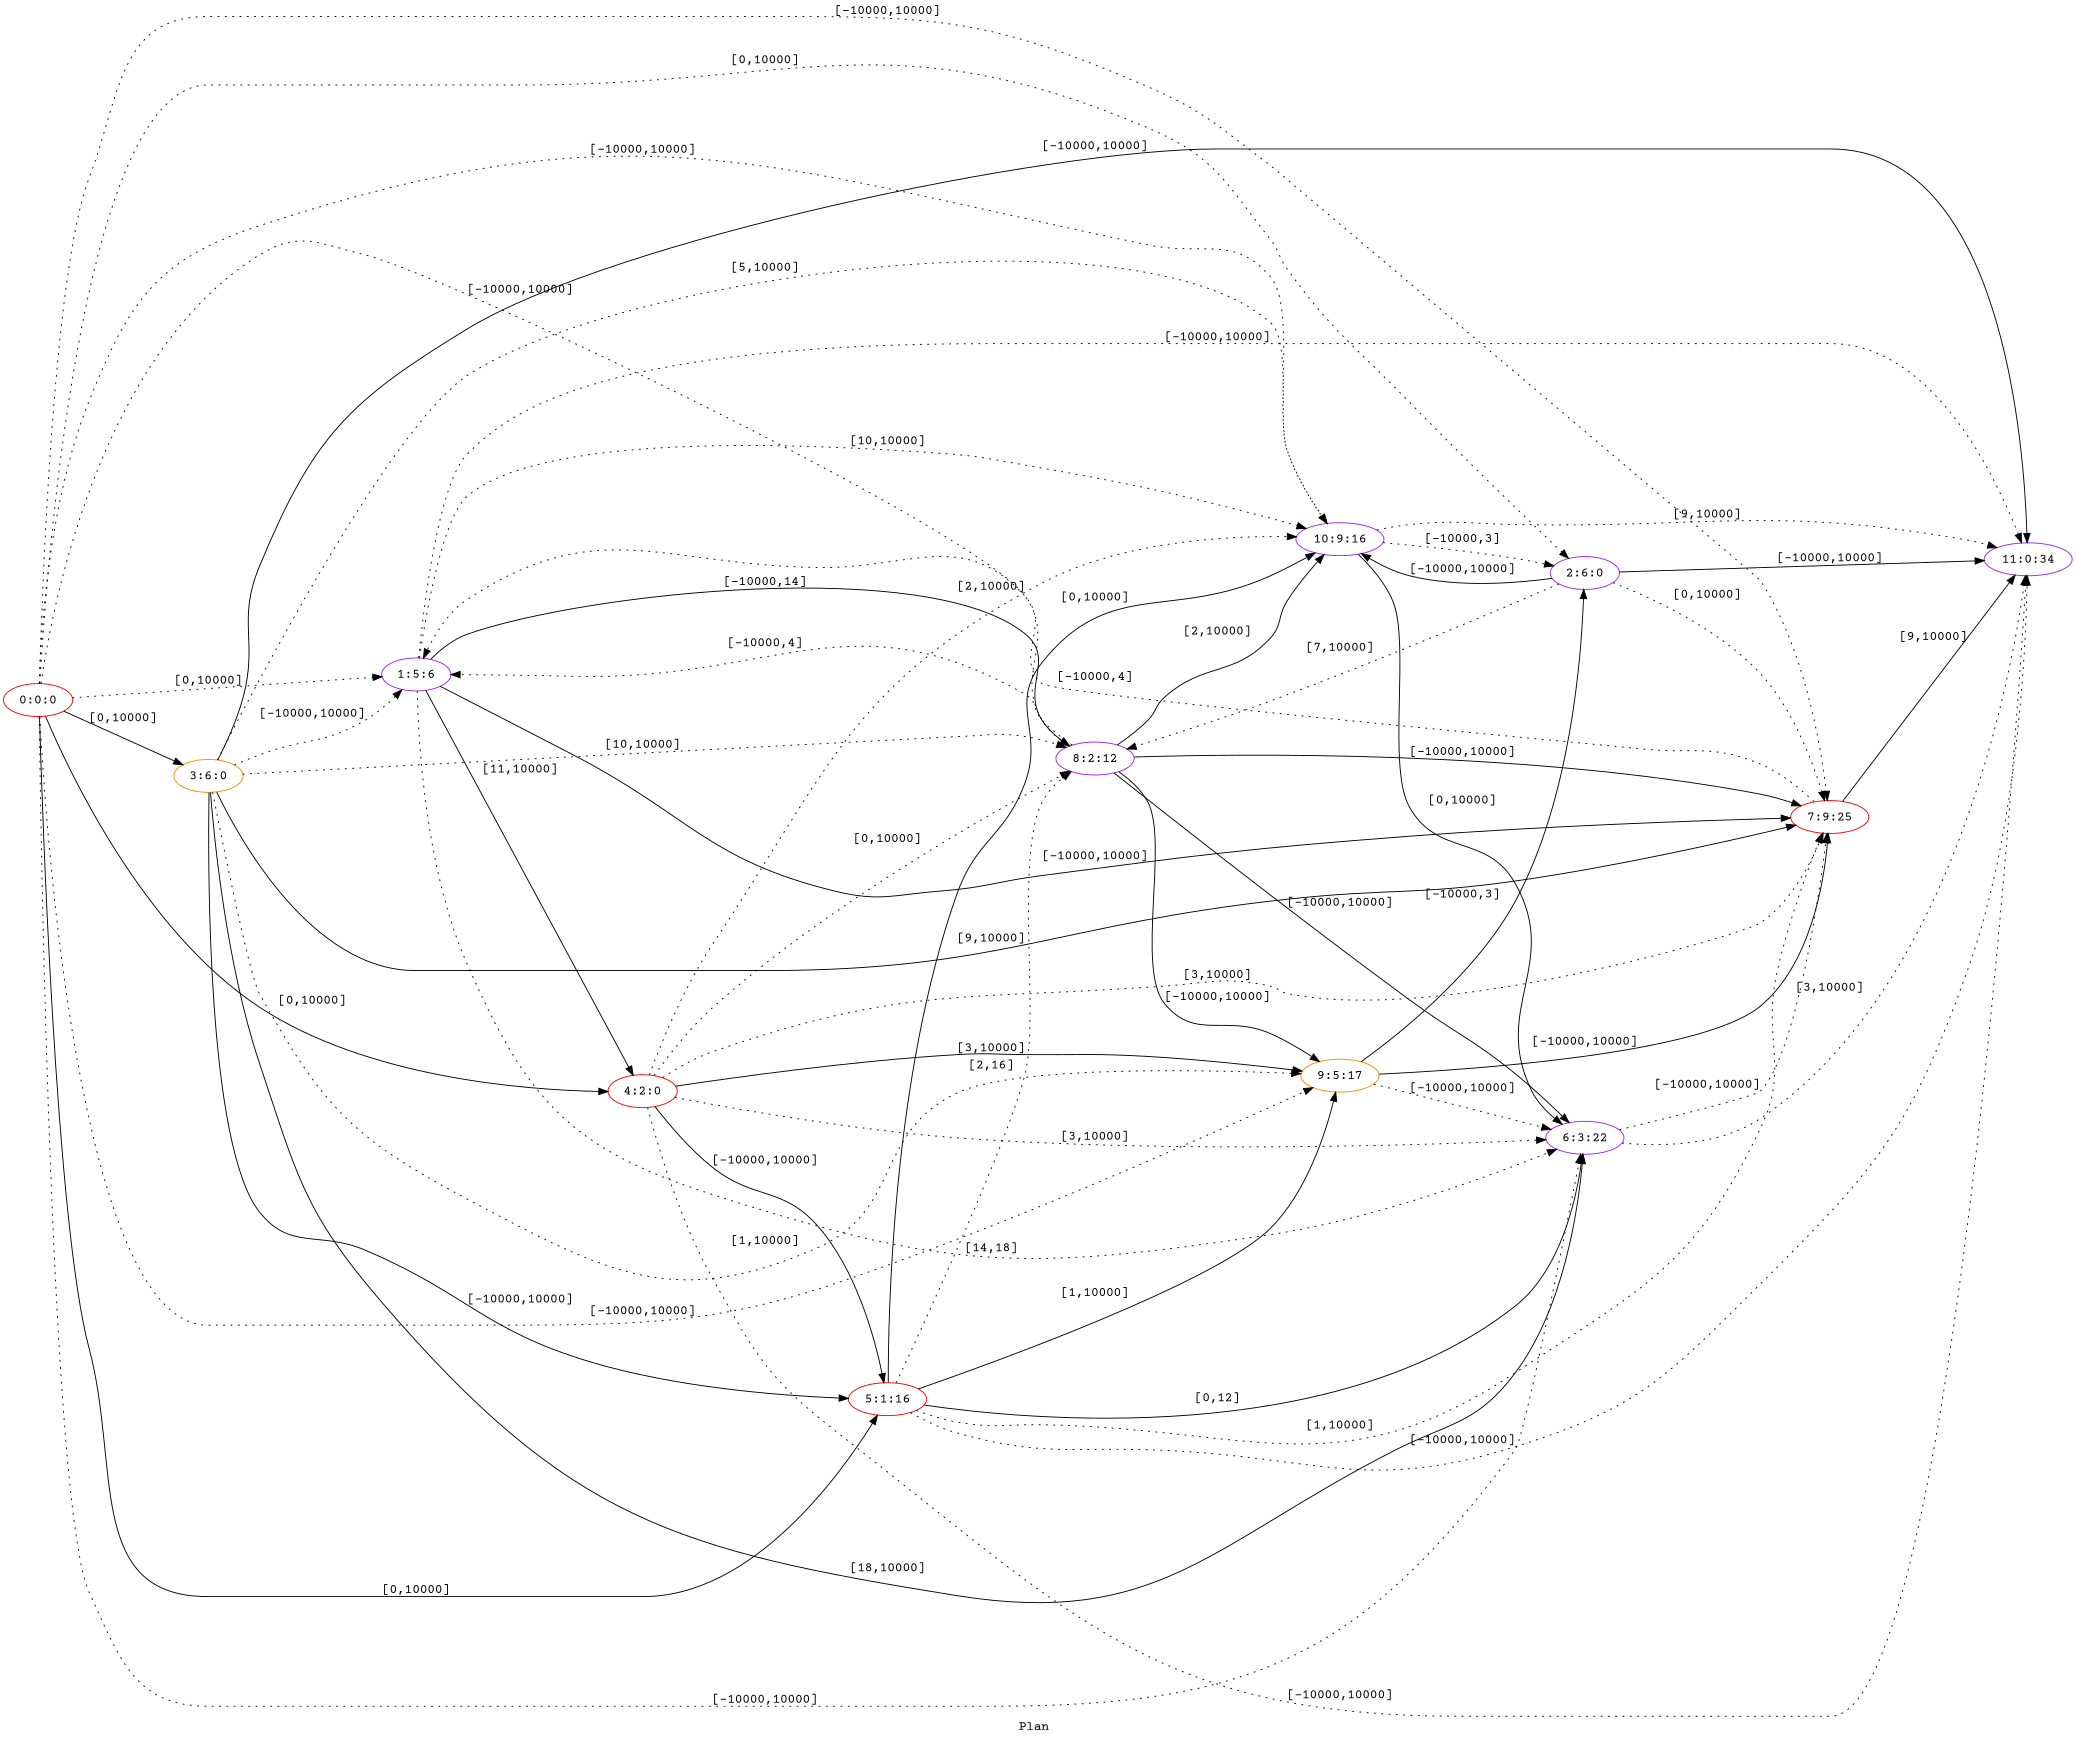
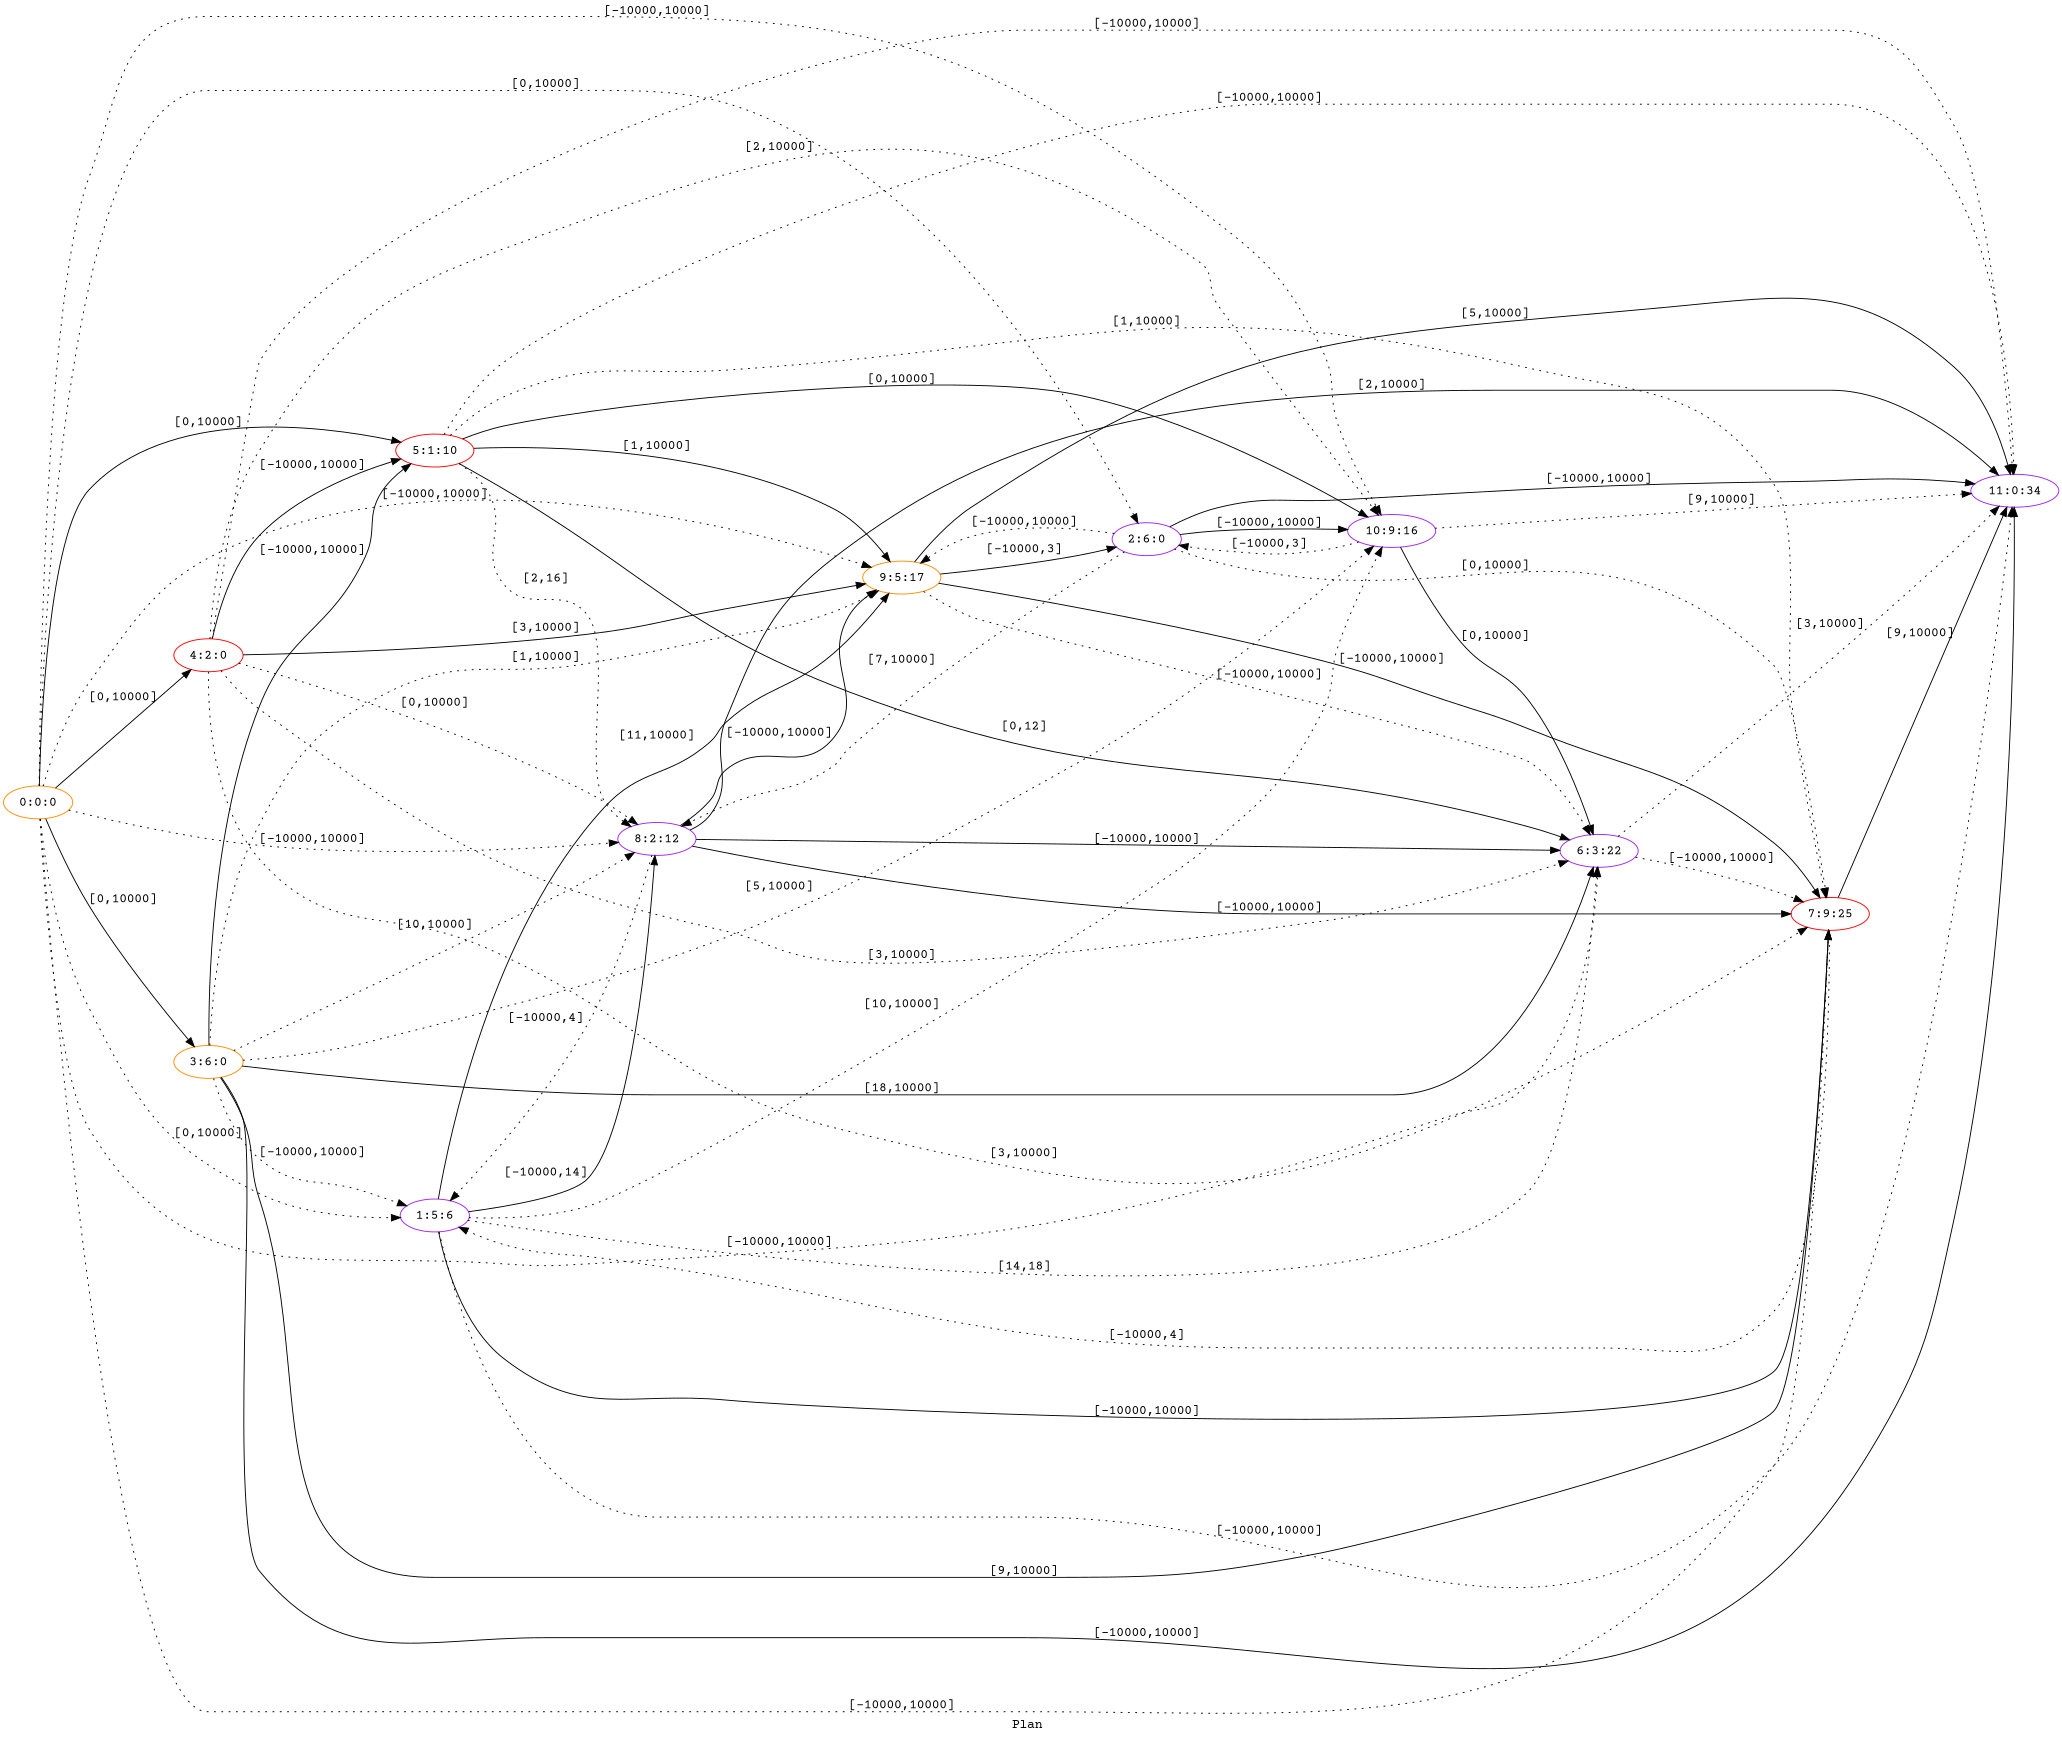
none -> (1470, 325)
none -> (1018, 529)
(1229, 665) -> (1246, 403)
(38, 700) -> (38, 802)
(527, 879) -> (580, 838)
(888, 1399) -> (435, 451)
